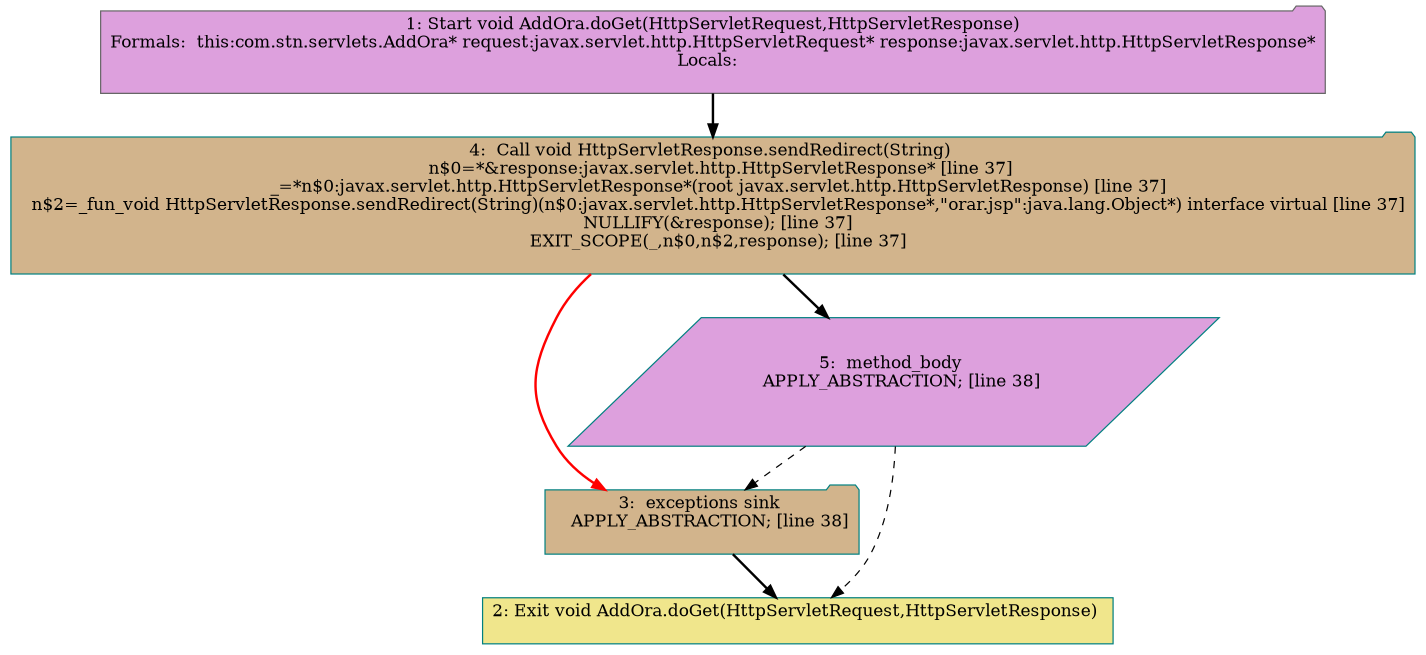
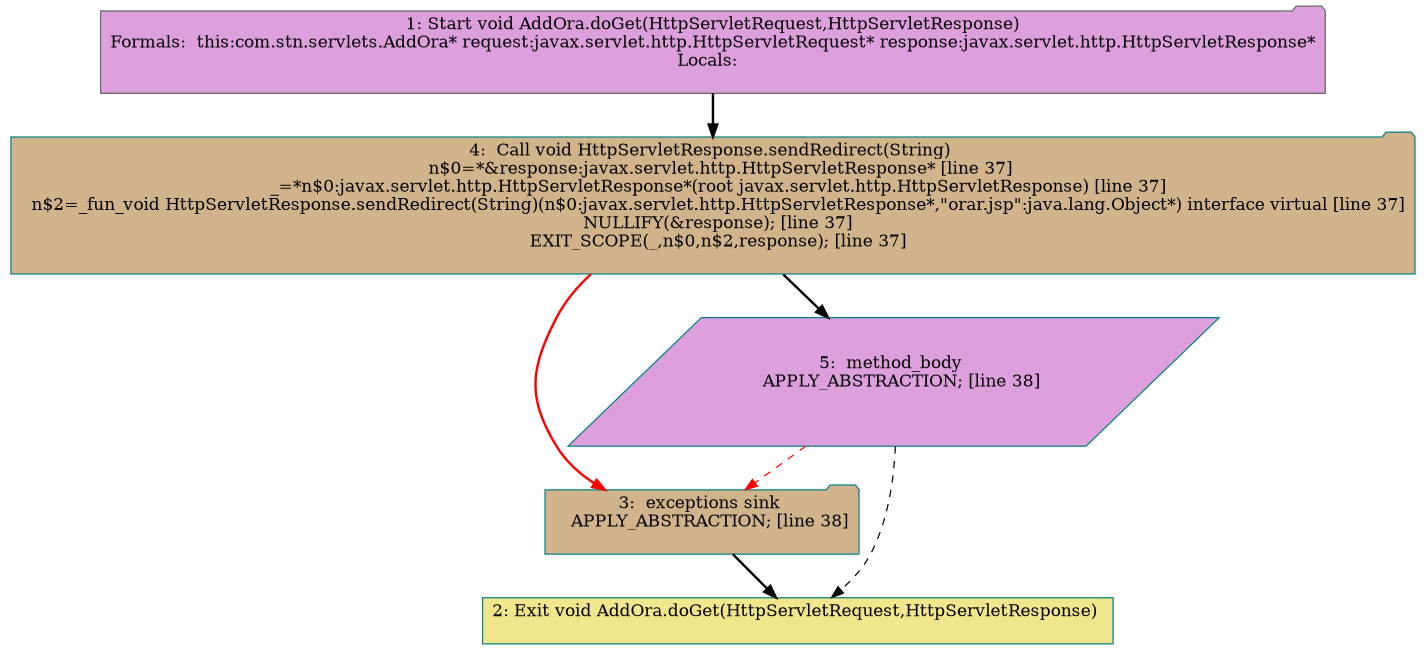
(780, 464) -> (780, 464)
